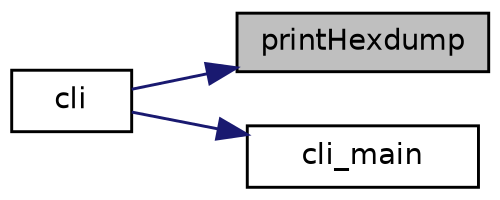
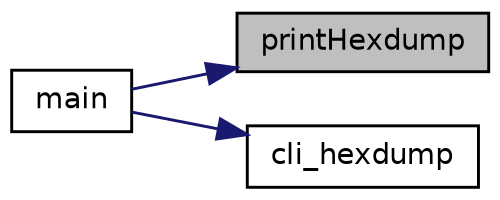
(72, 101) -> (72, 101)
(363, 157) -> (363, 157)
